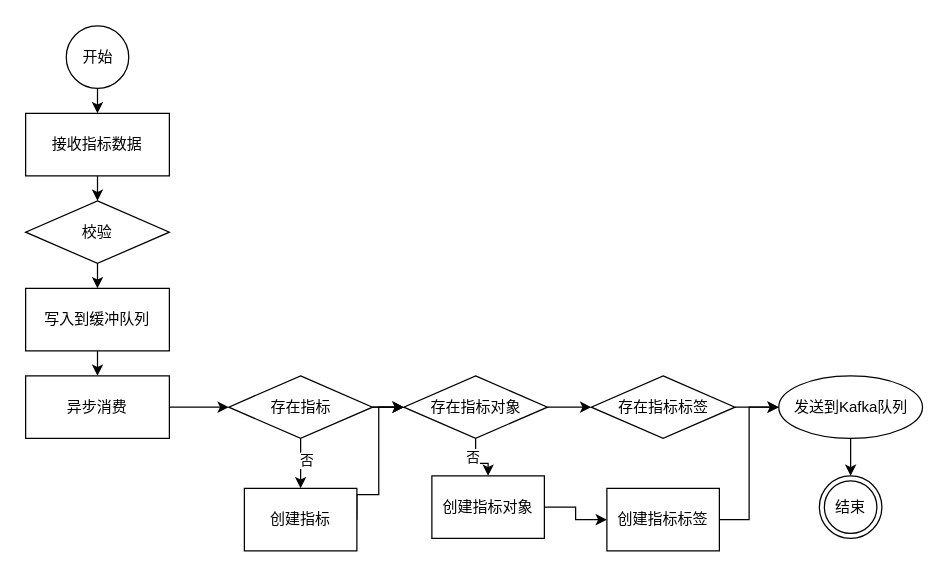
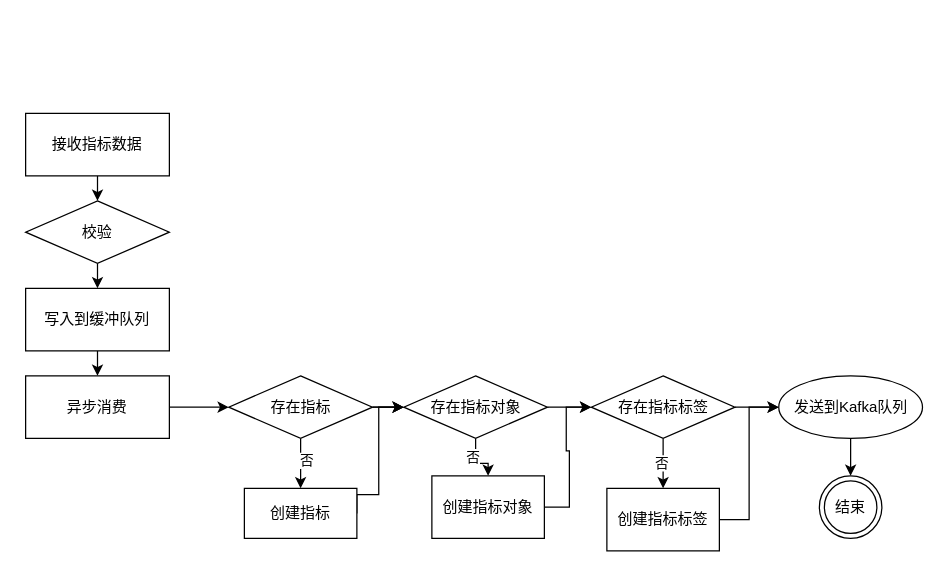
(98, 57) -> none
(98, 96) -> none
none -> (663, 459)
(301, 519) -> (301, 513)
(577, 519) -> (569, 458)
